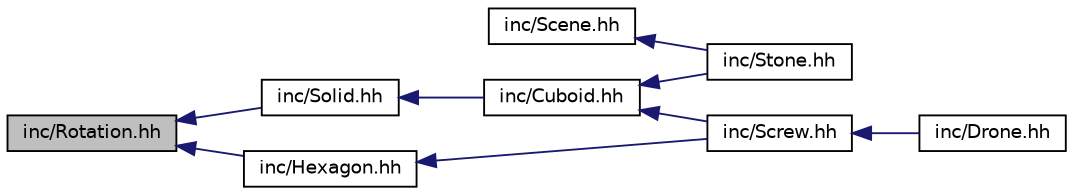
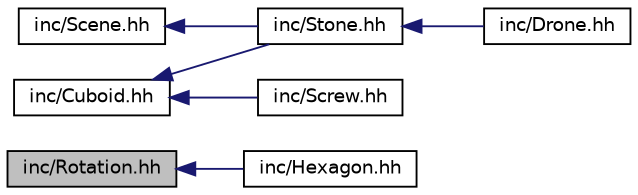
(330, 98) -> none
(895, 133) -> (453, 26)
(572, 150) -> none
